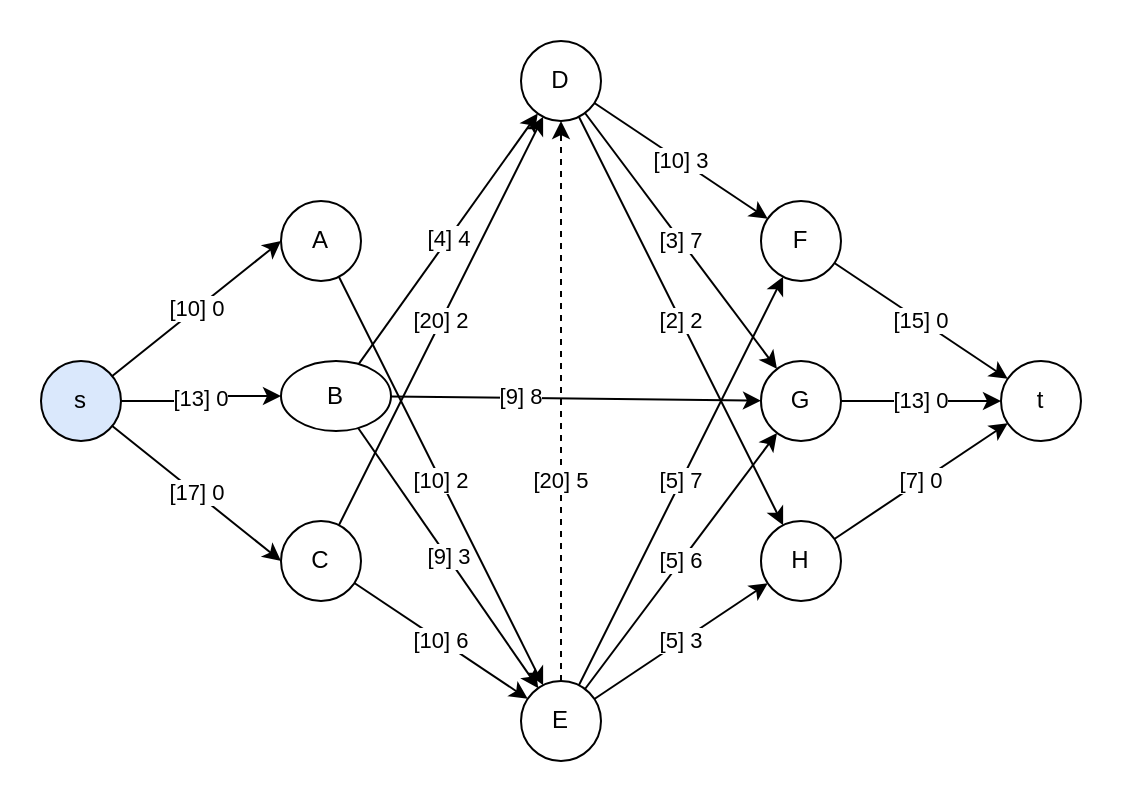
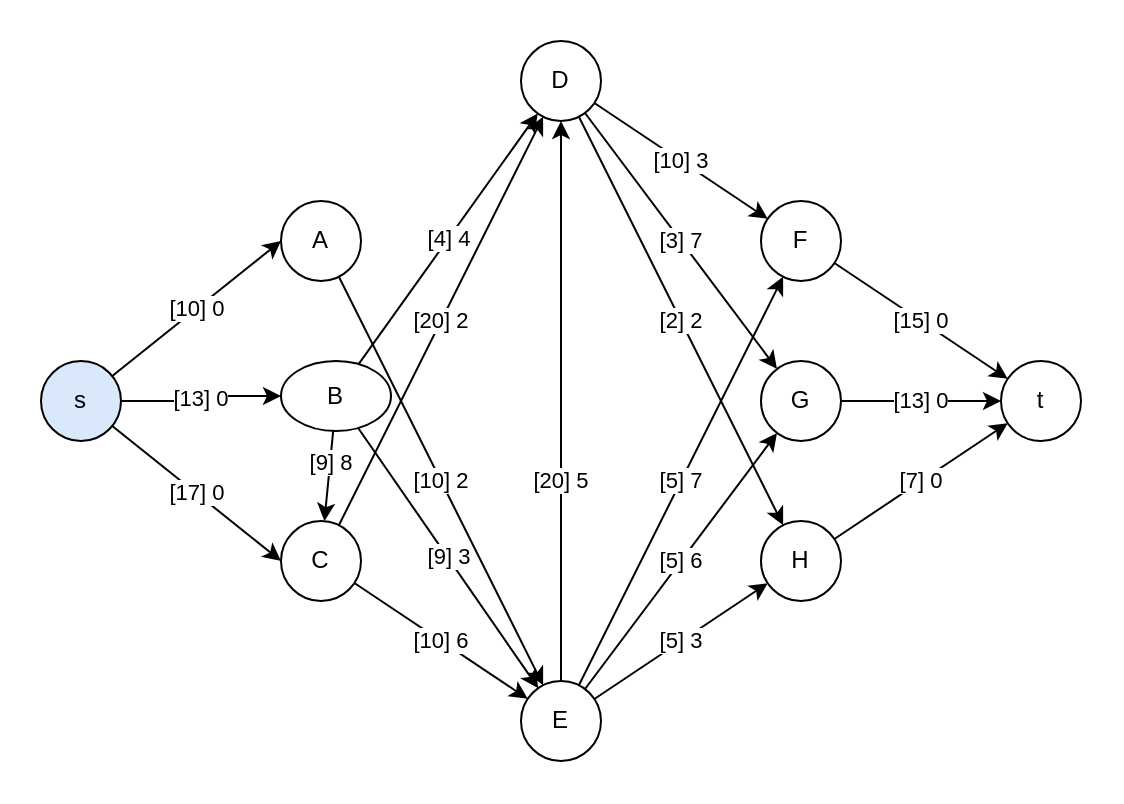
(561, 267) -> (561, 267)
(564, 398) -> (329, 469)
